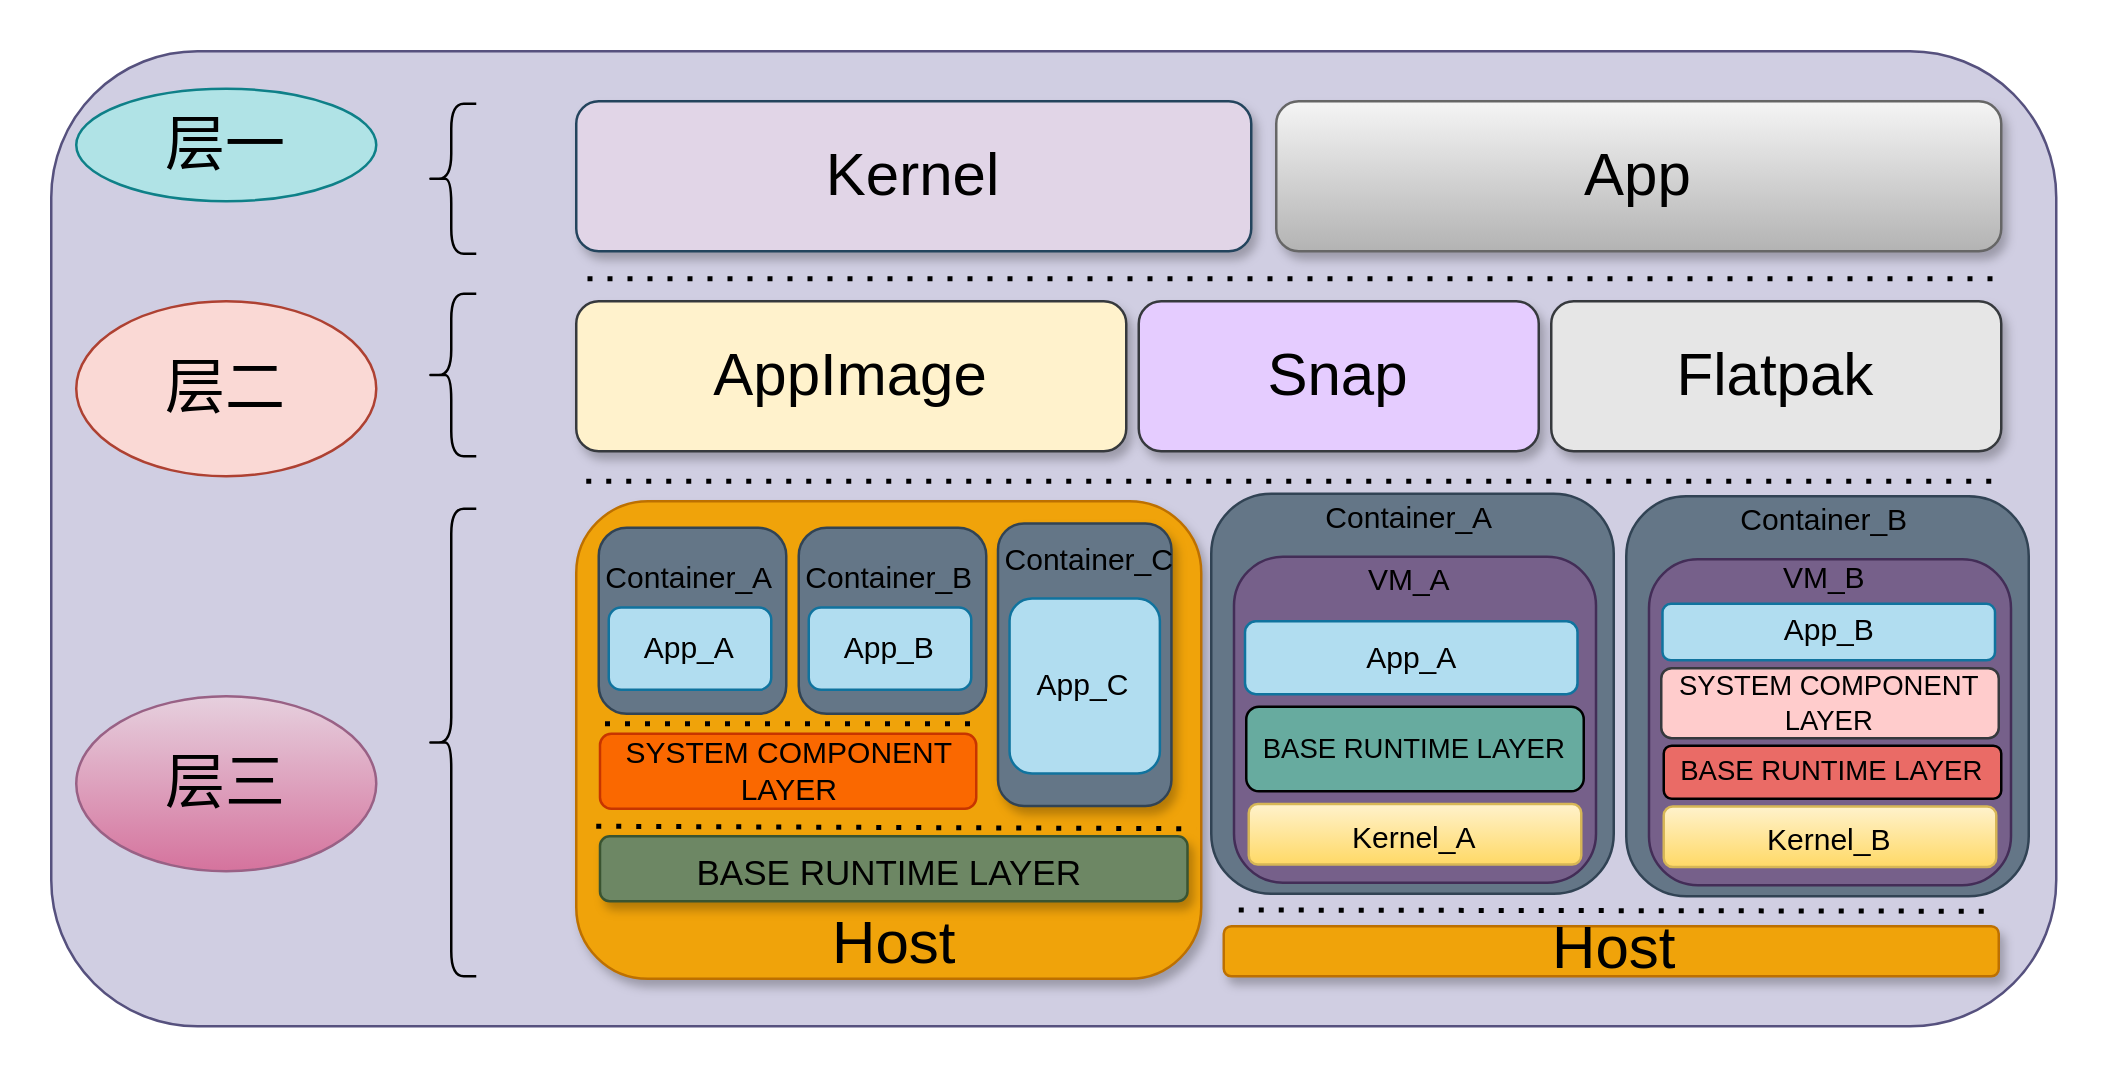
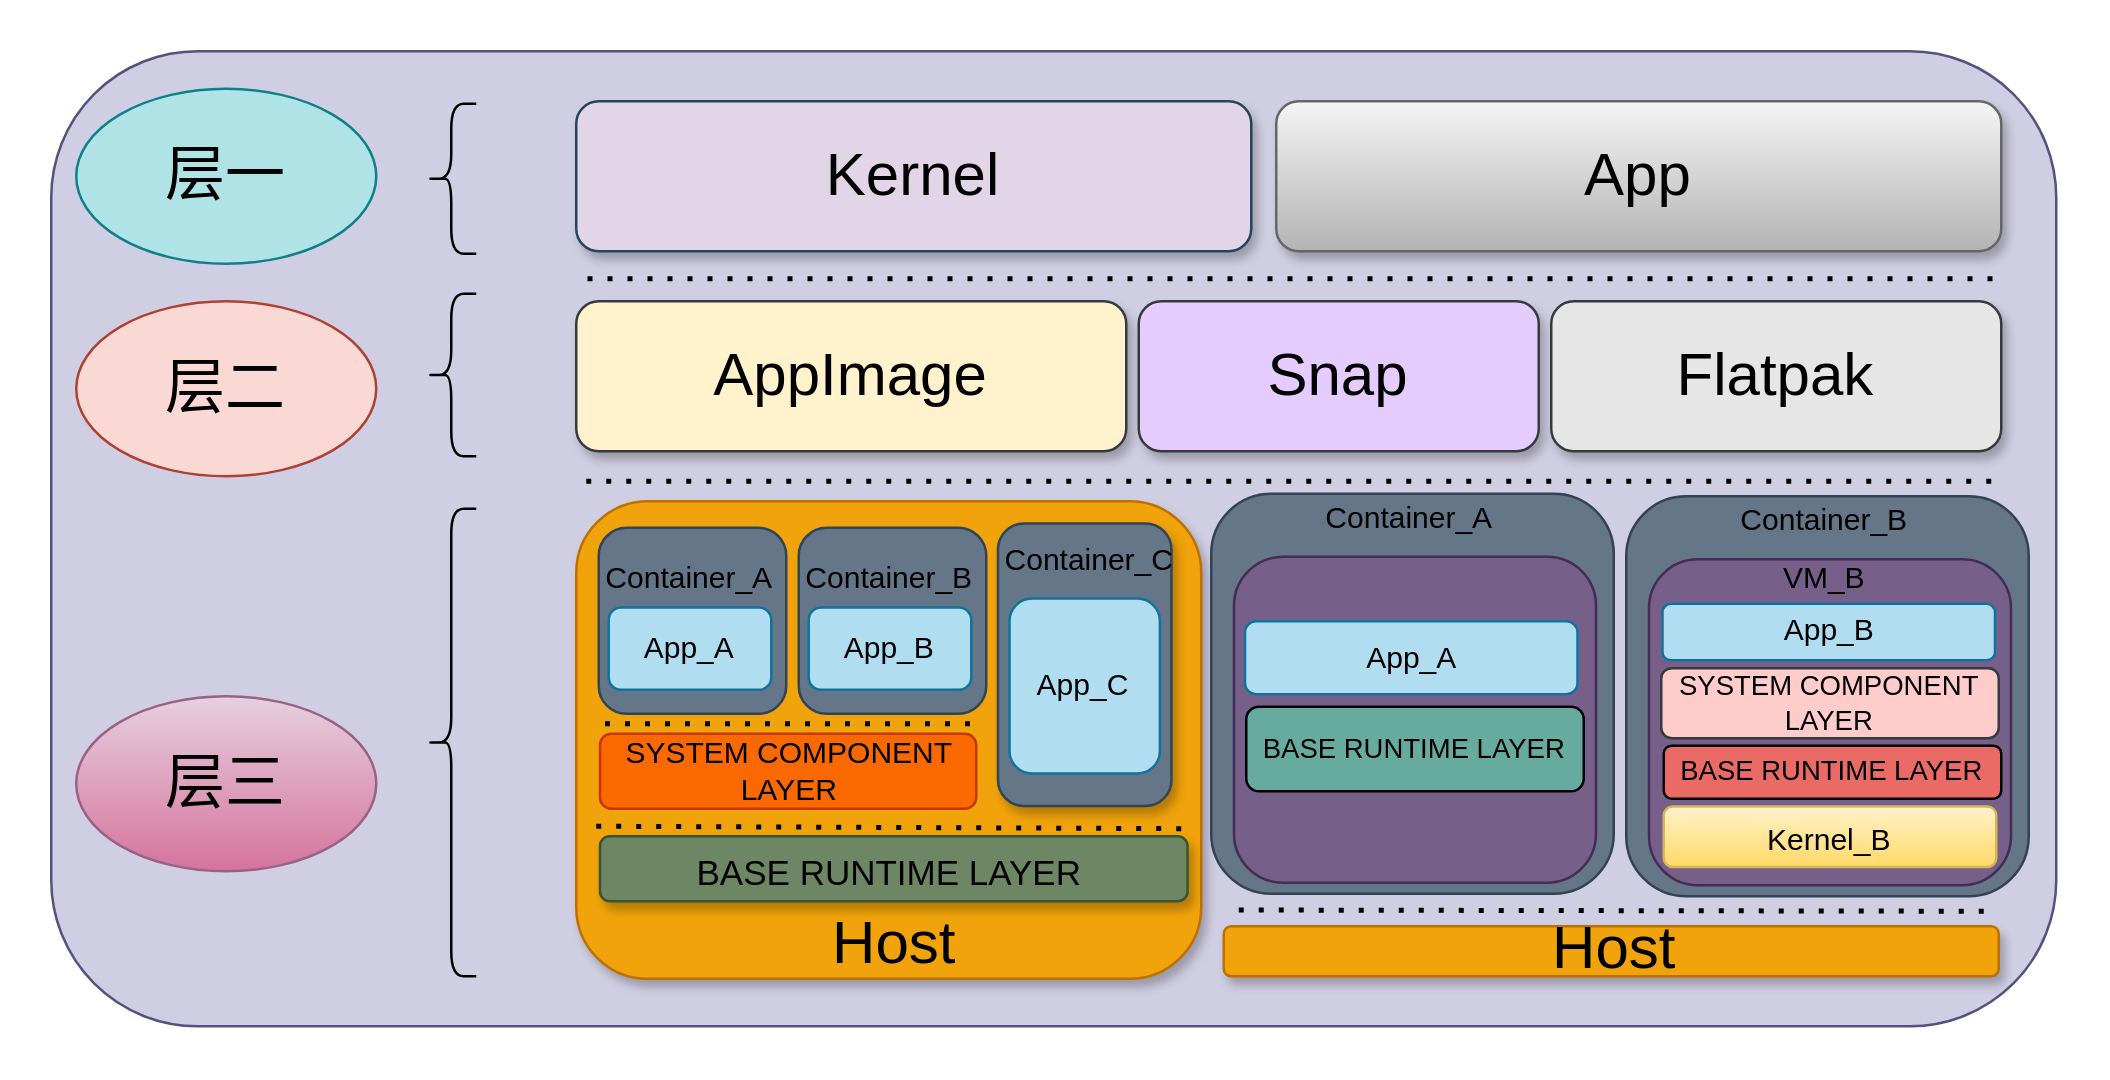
(226, 145) -> (226, 176)
(1409, 582) -> none
(1415, 834) -> none
